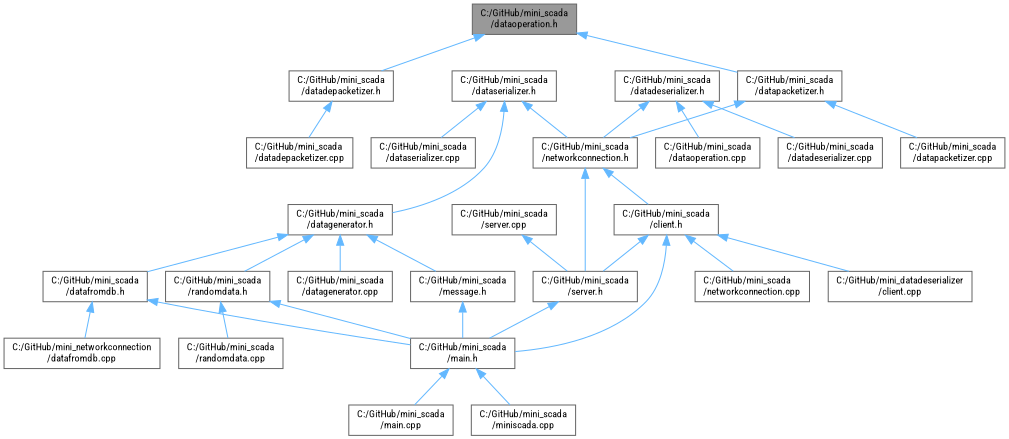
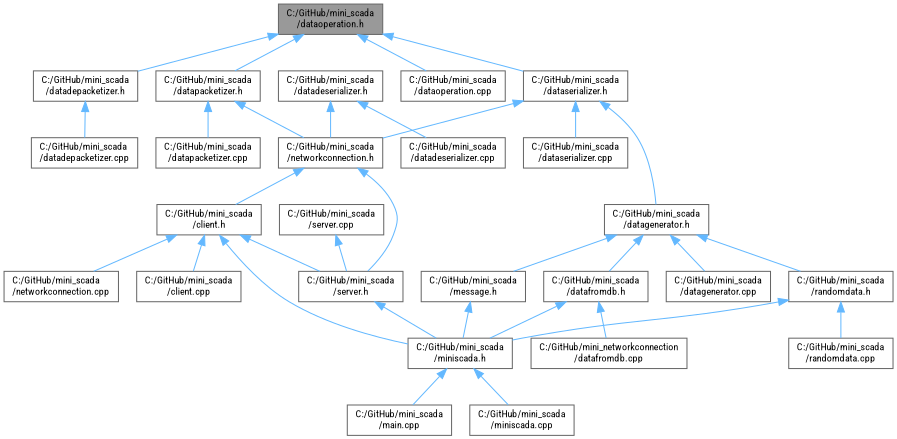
none -> (458, 54)
(691, 125) -> (396, 55)
(900, 287) -> (189, 287)
(463, 353) -> (460, 353)
